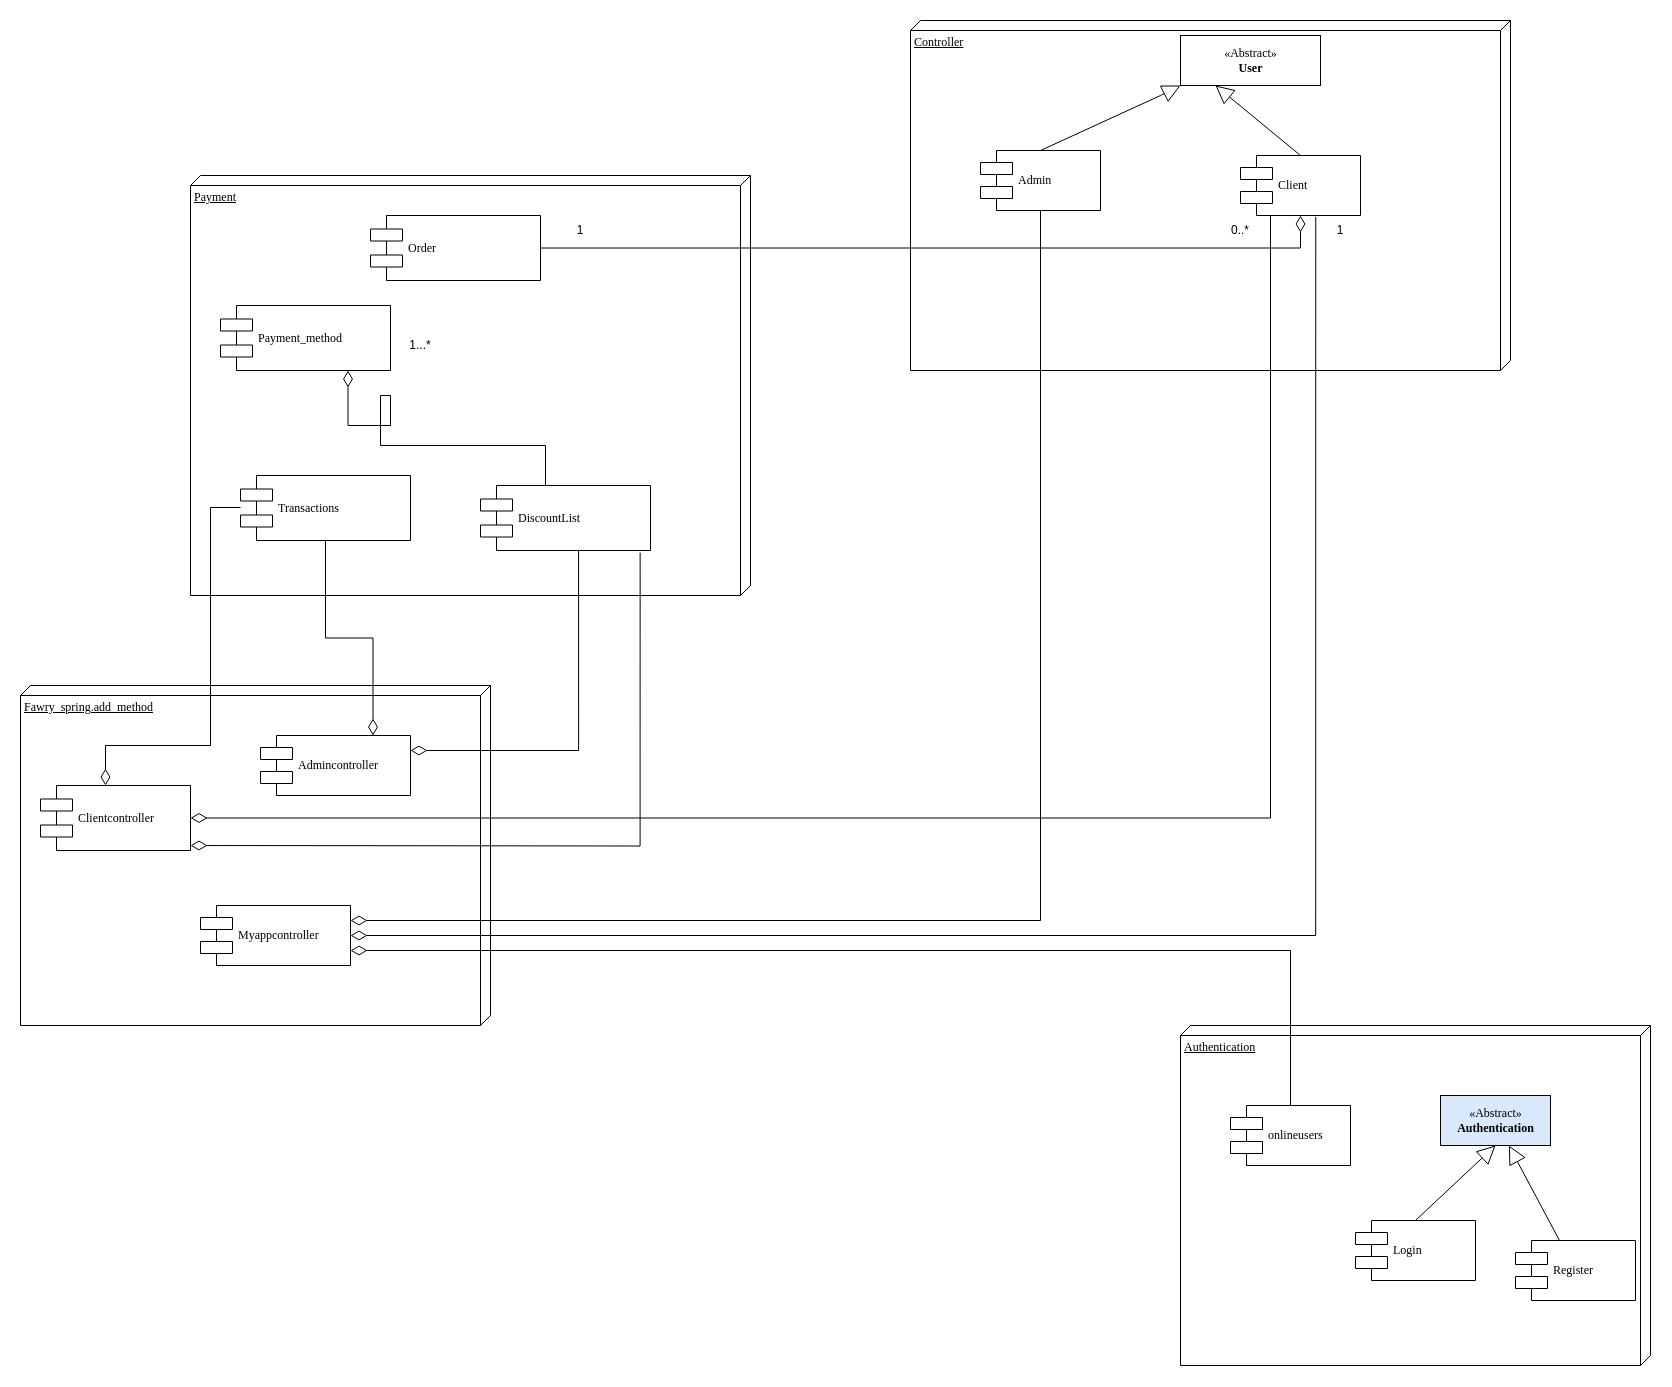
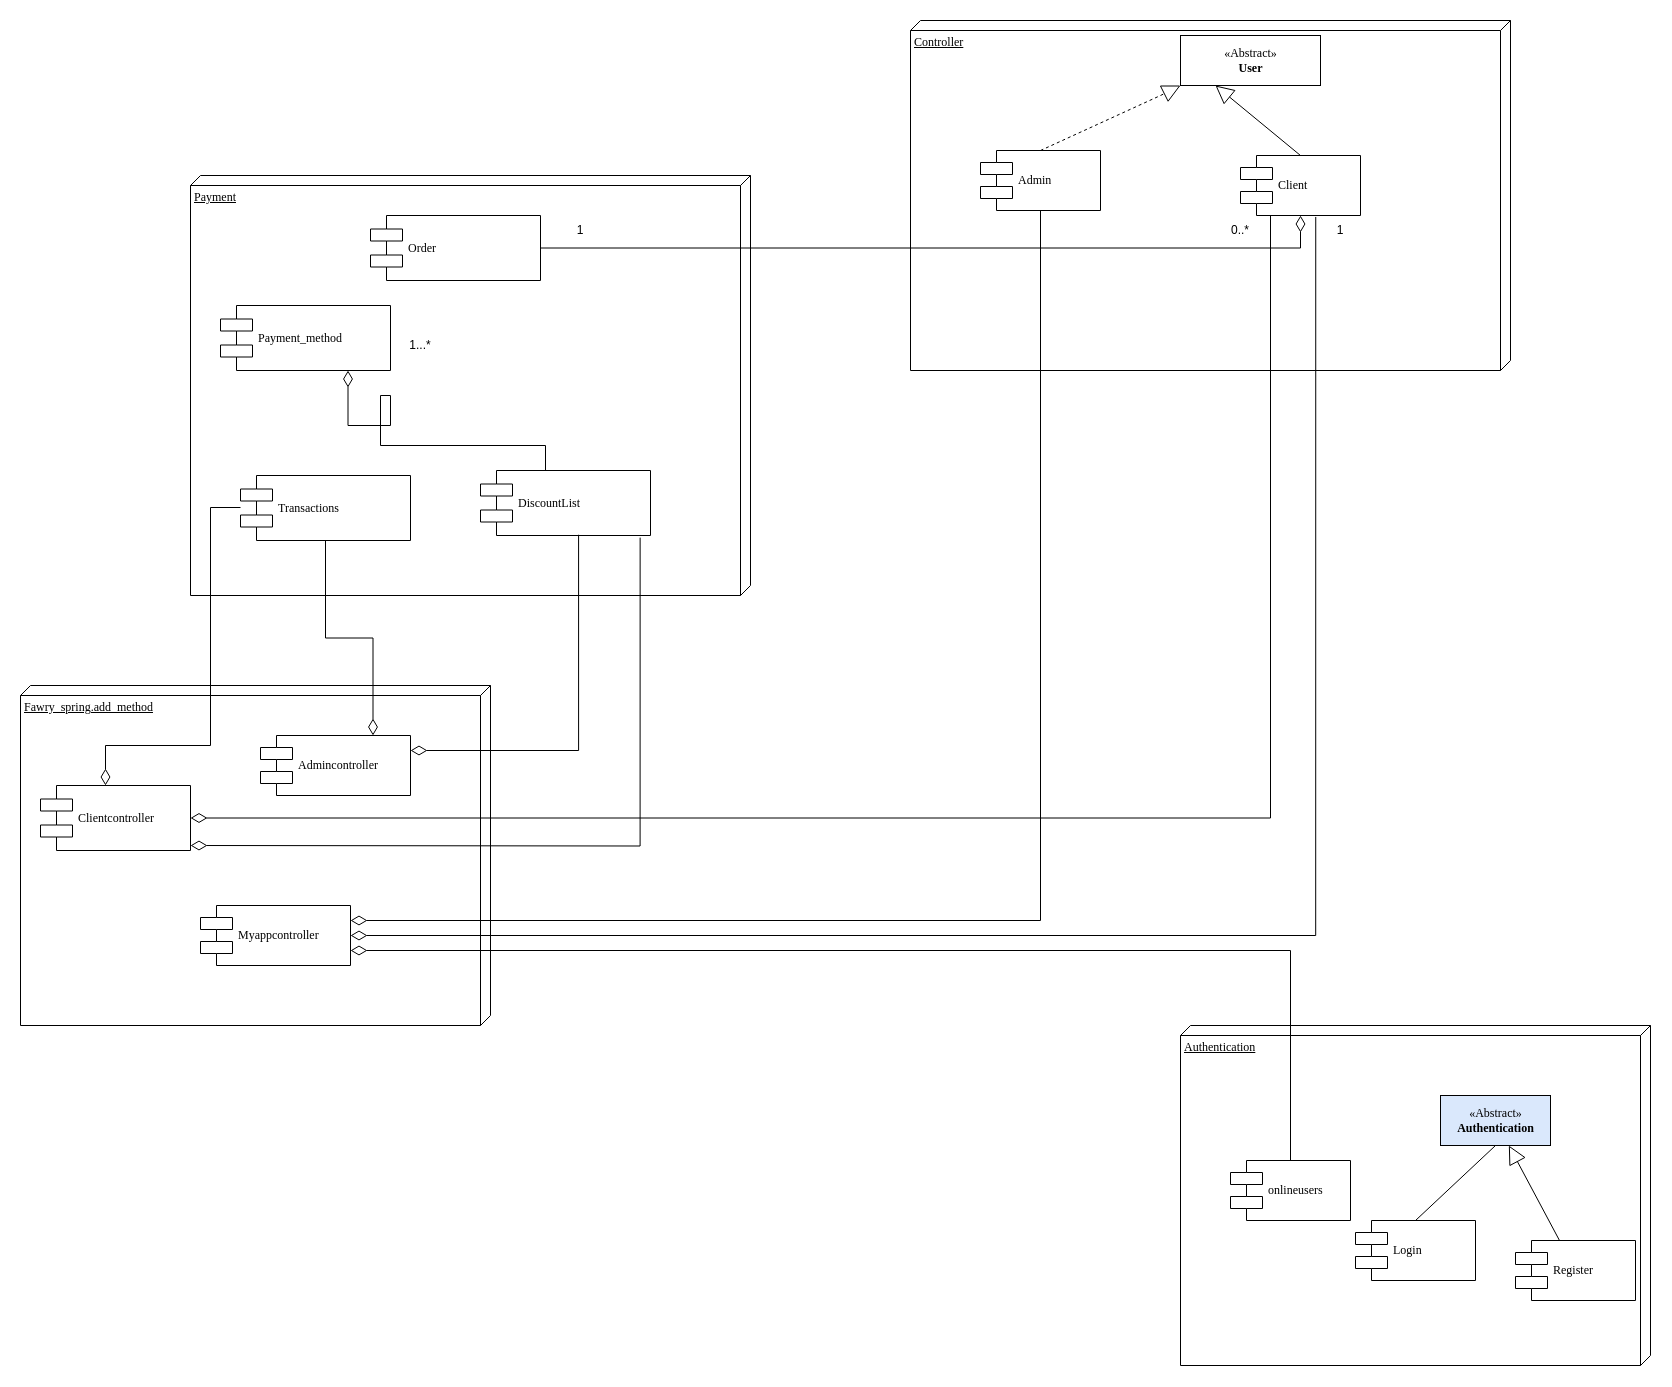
(1101, 123) -> (1101, 123)
(566, 518) -> (566, 503)
(1291, 1136) -> (1291, 1191)
(1481, 1159) -> (1488, 1152)
